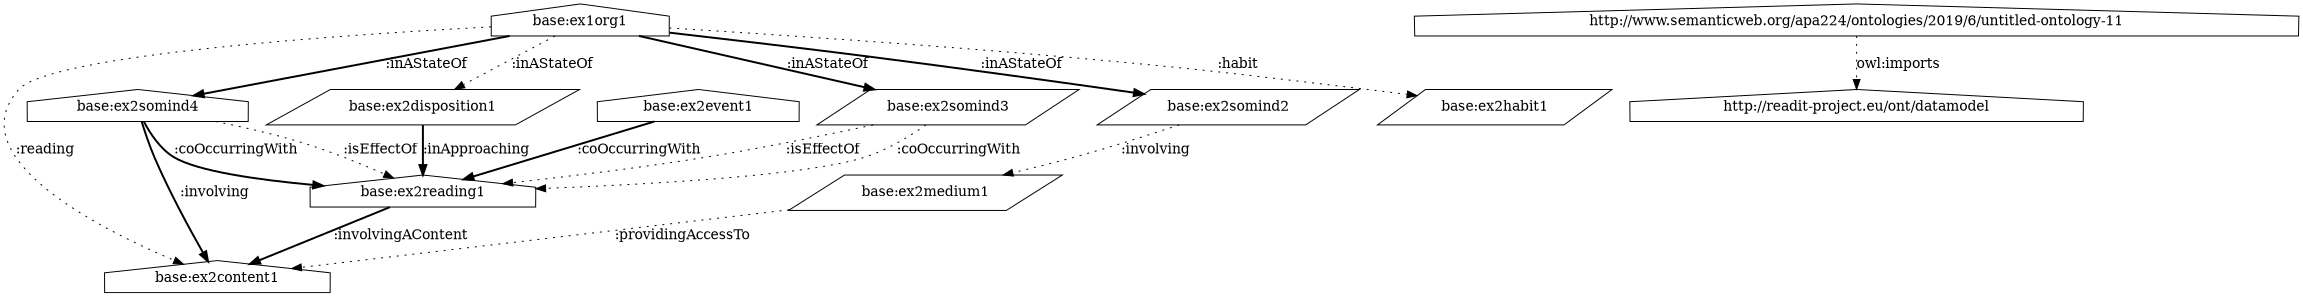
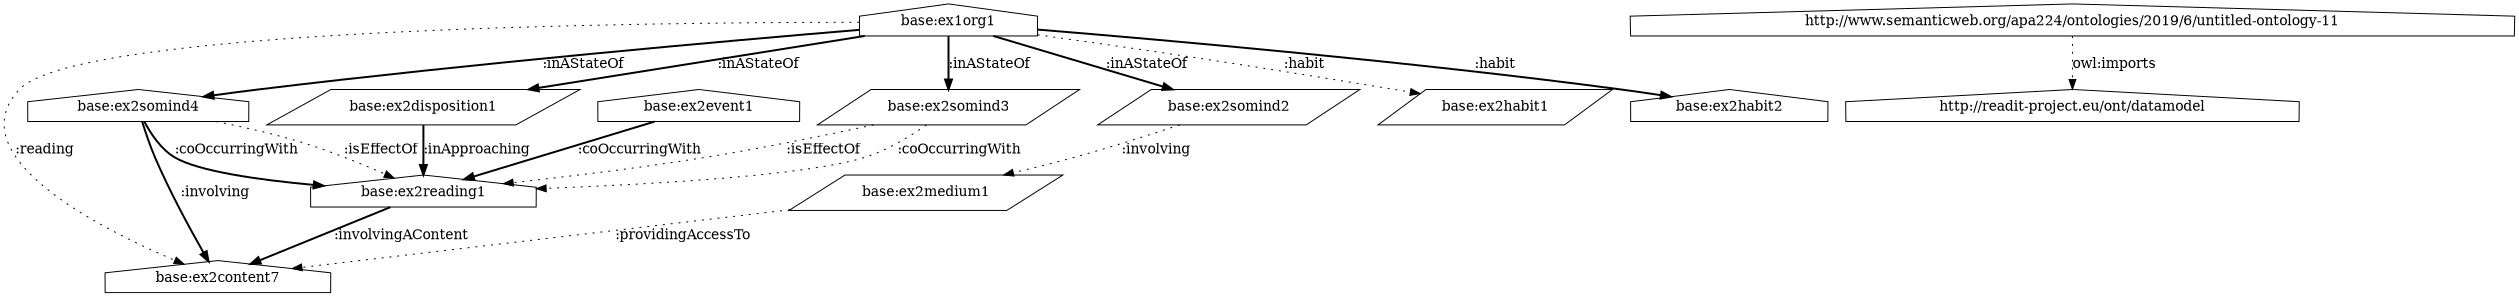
(509, 60) -> (702, 62)
none -> (1729, 107)
(217, 278) -> (218, 278)
